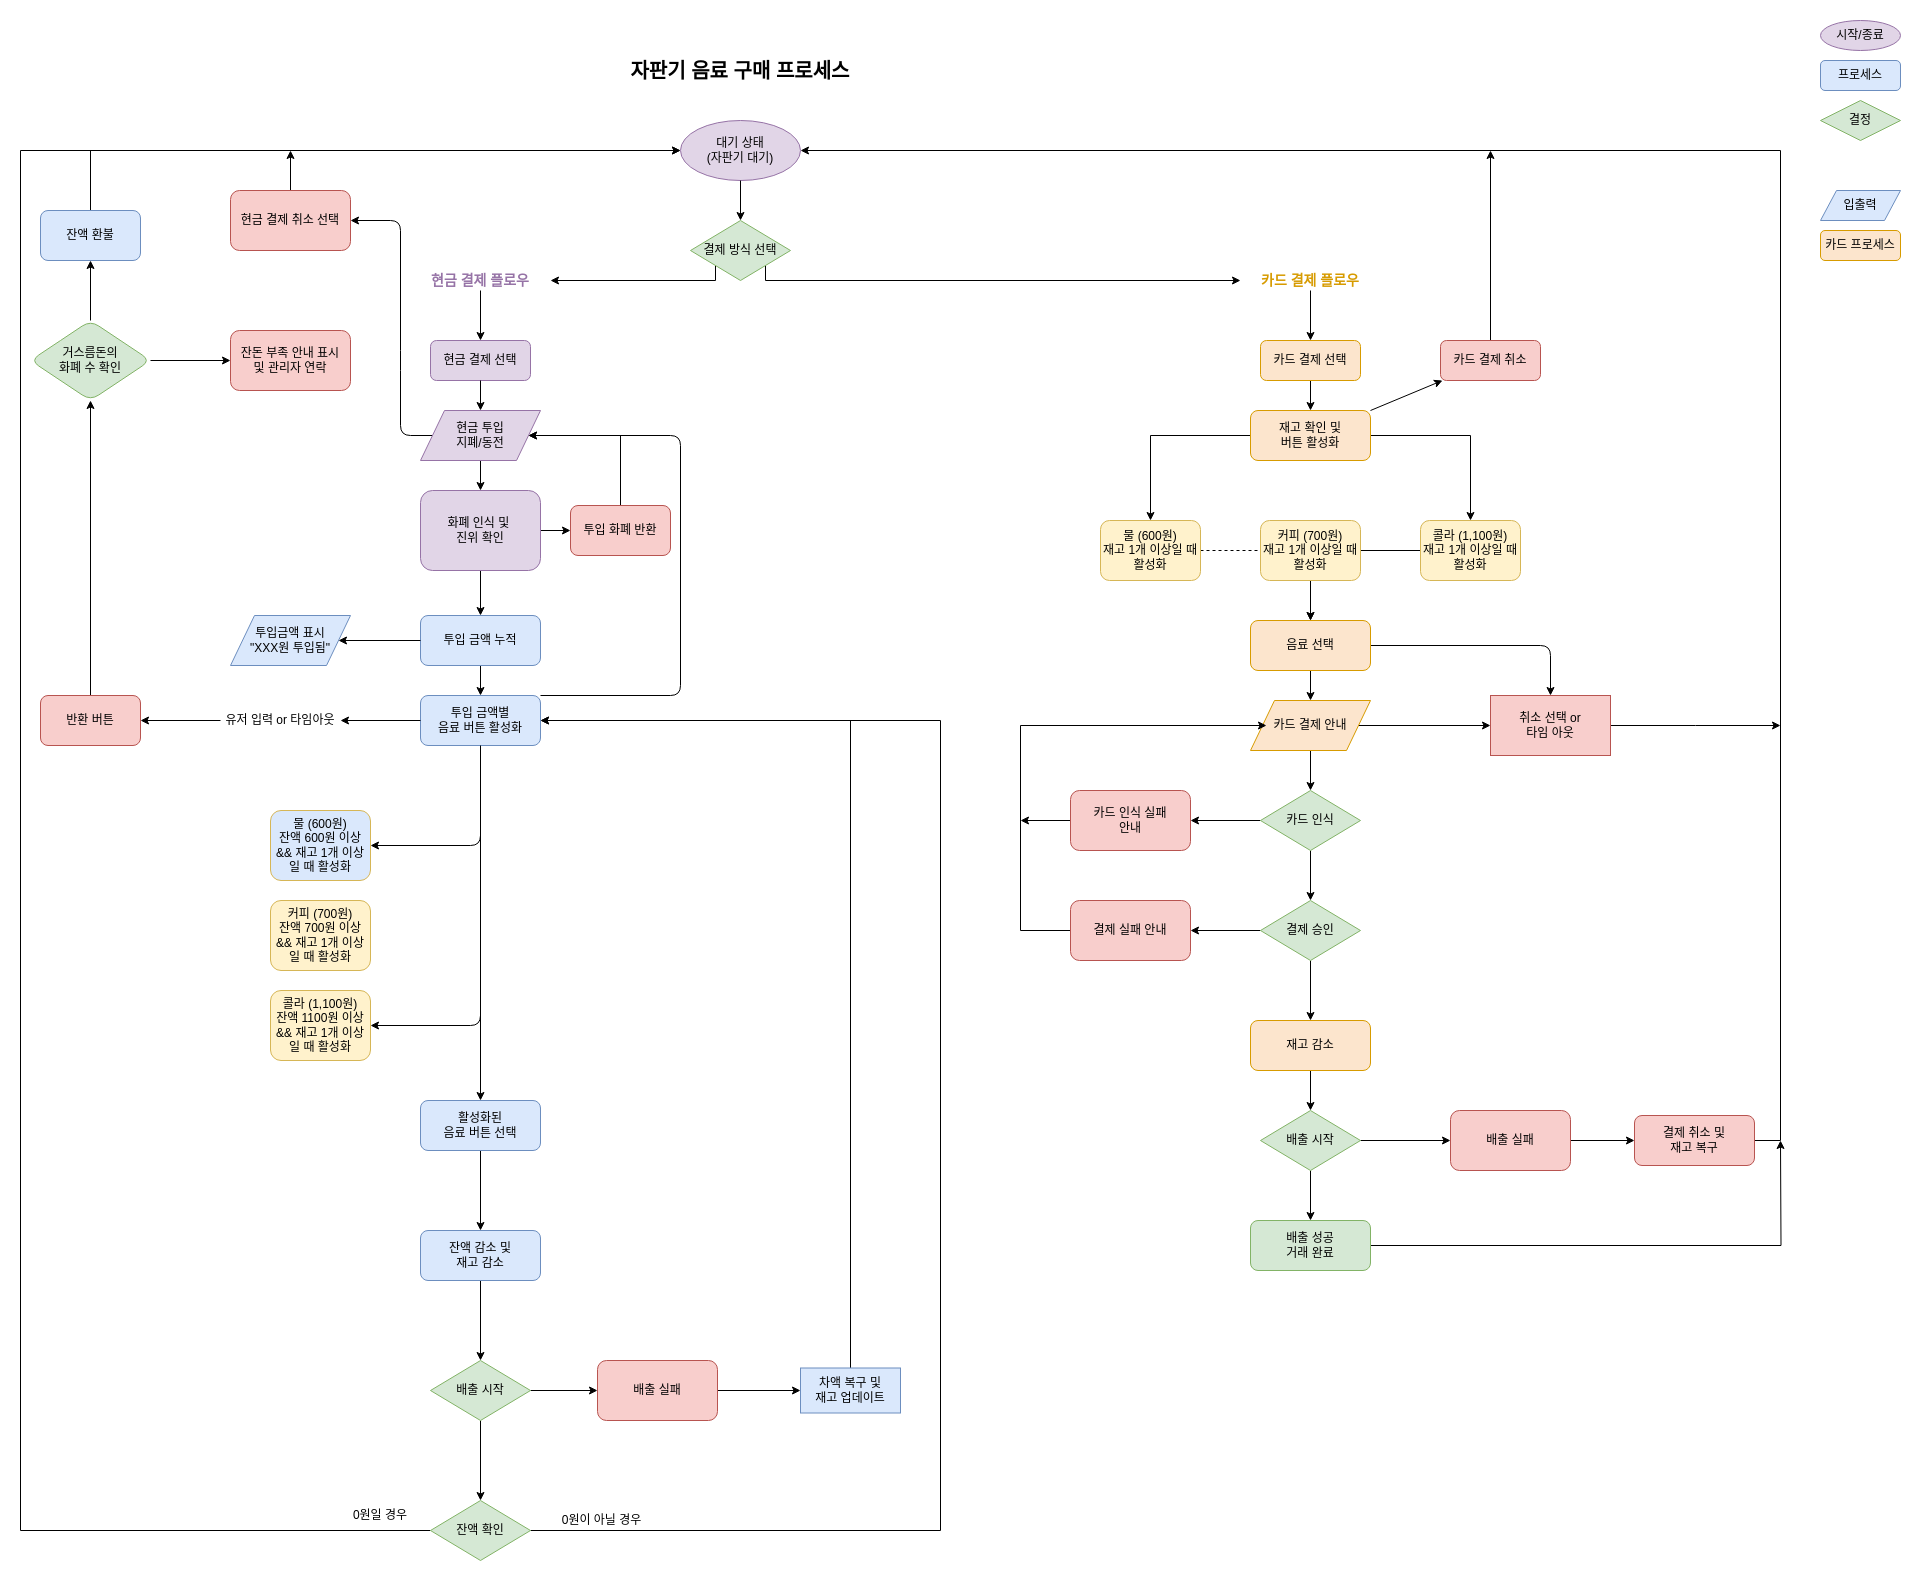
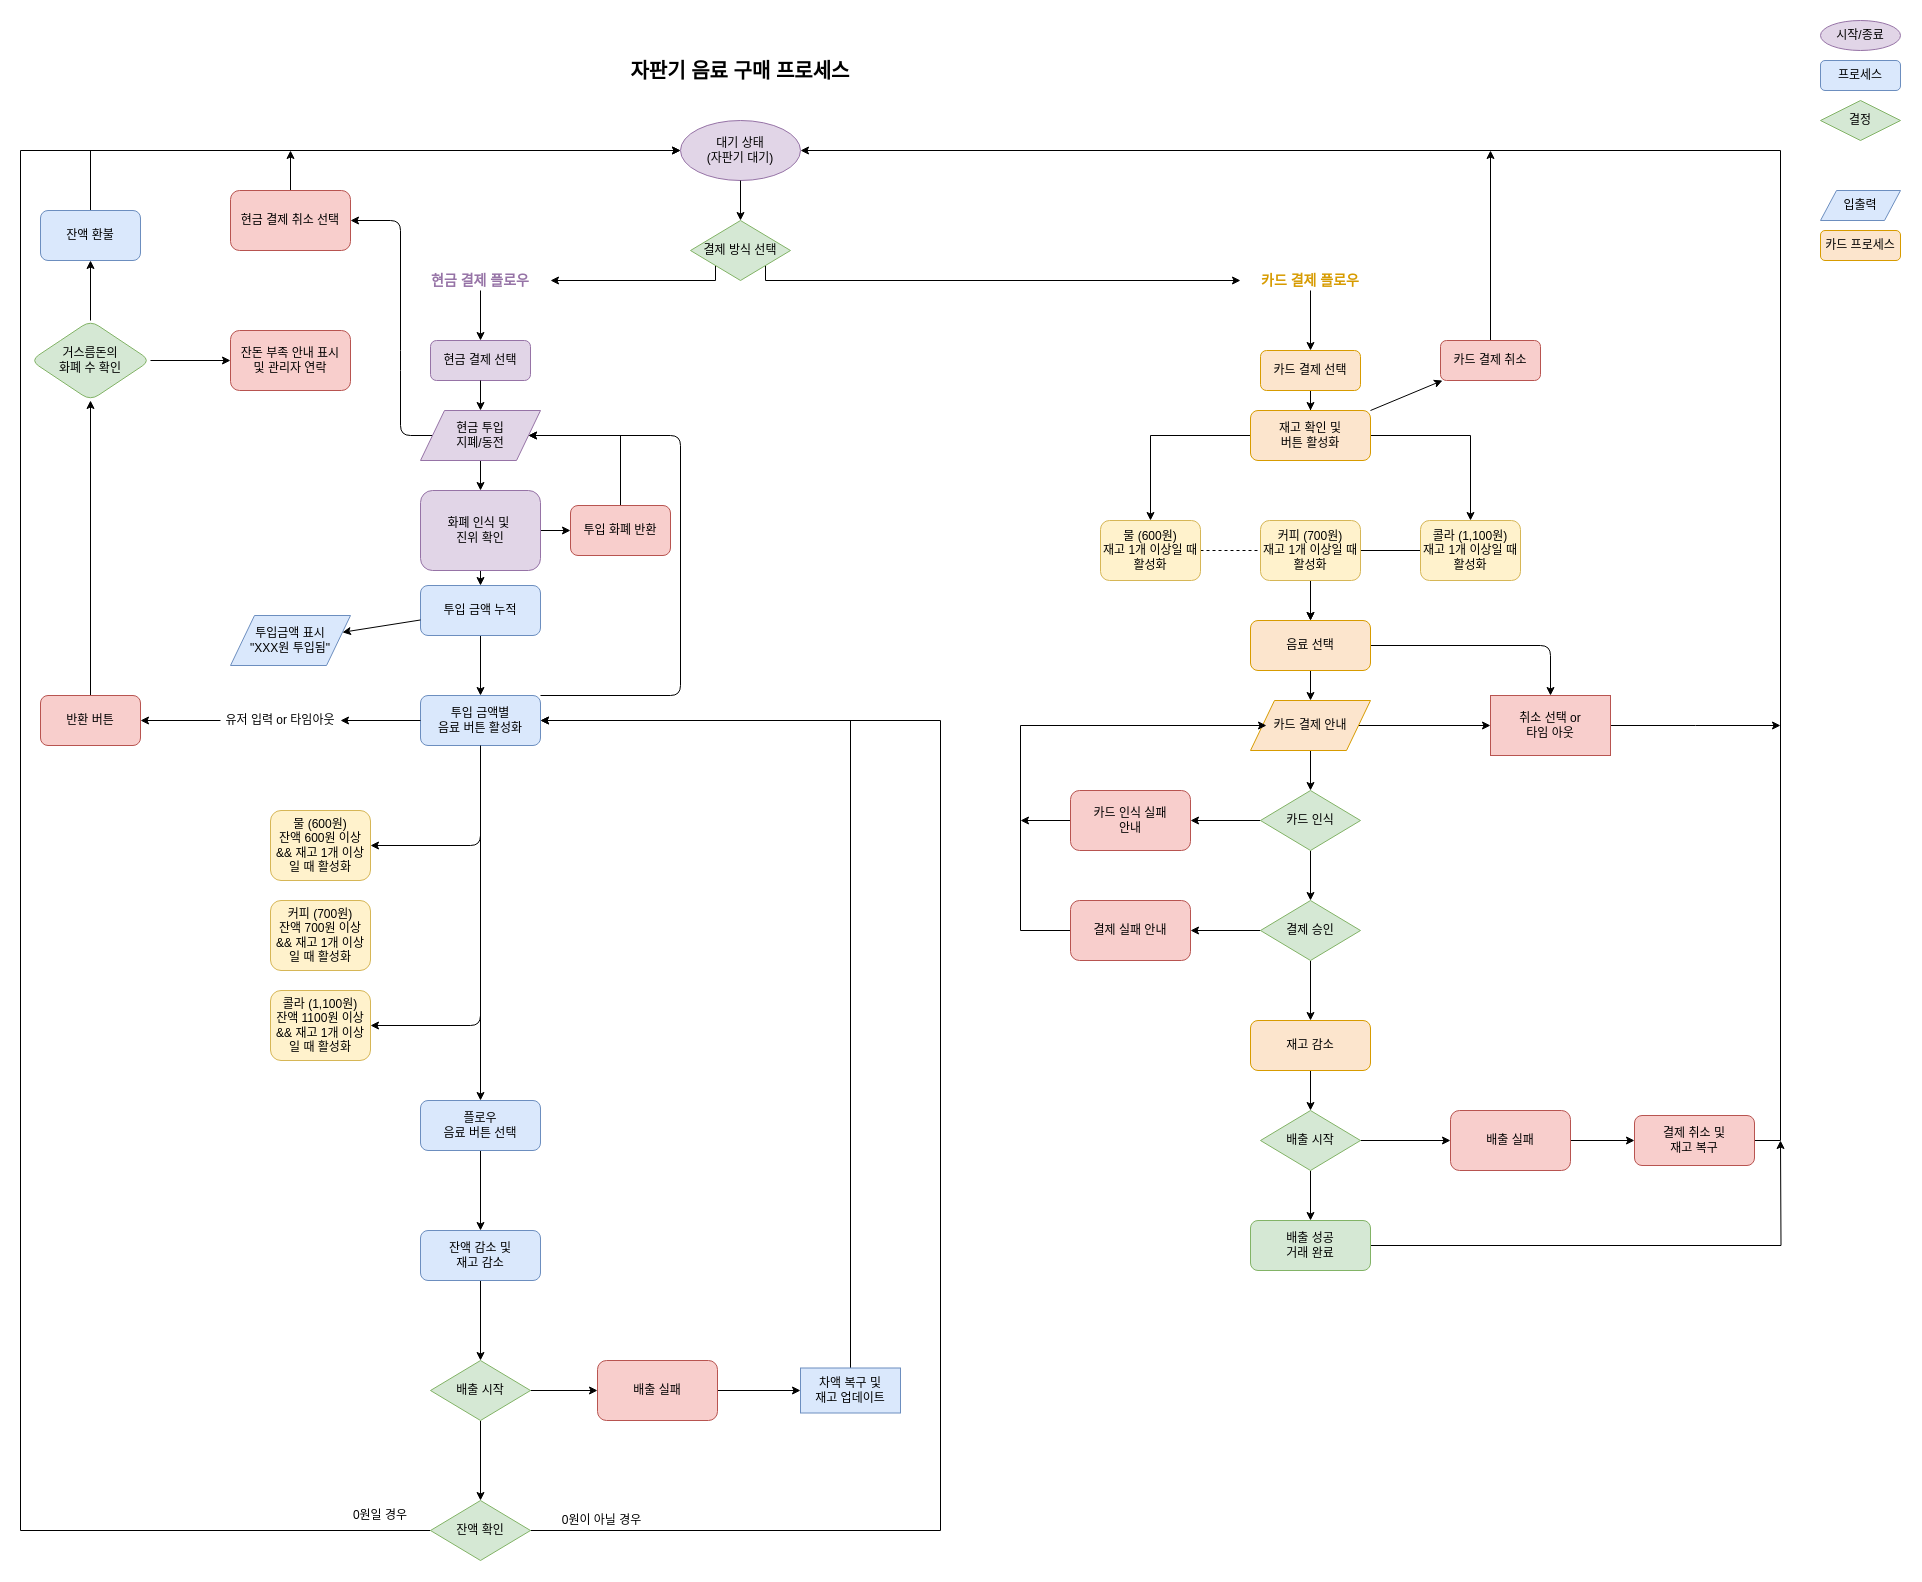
(1311, 361) -> (1311, 371)
(481, 641) -> (481, 611)
(321, 846) -> (321, 846)
(481, 1126) -> (481, 1126)
